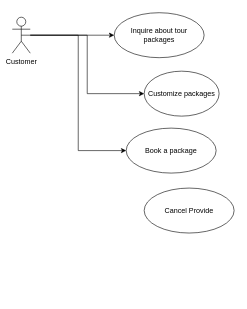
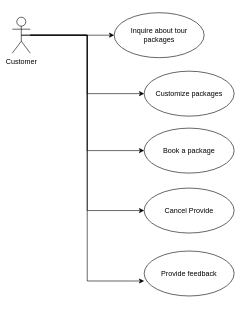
(182, 94) -> (189, 94)
(171, 151) -> (189, 151)
none -> (114, 211)
none -> (189, 274)
none -> (87, 280)
